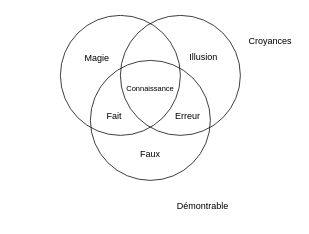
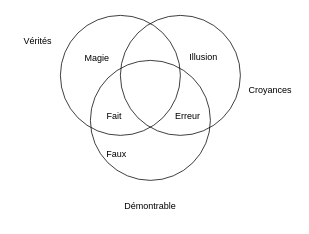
none -> (38, 42)
(270, 42) -> (270, 90)
(150, 88) -> none
(150, 154) -> (117, 154)
(203, 207) -> (150, 207)
